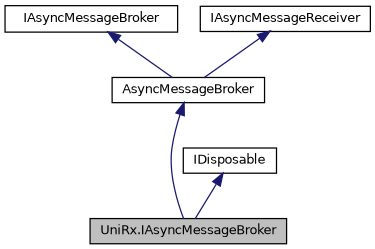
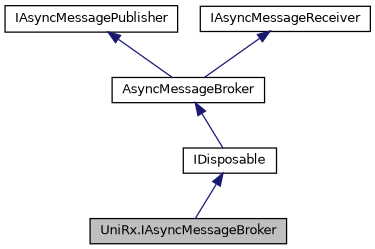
(91, 19) -> (91, 19)
(171, 167) -> (213, 131)
